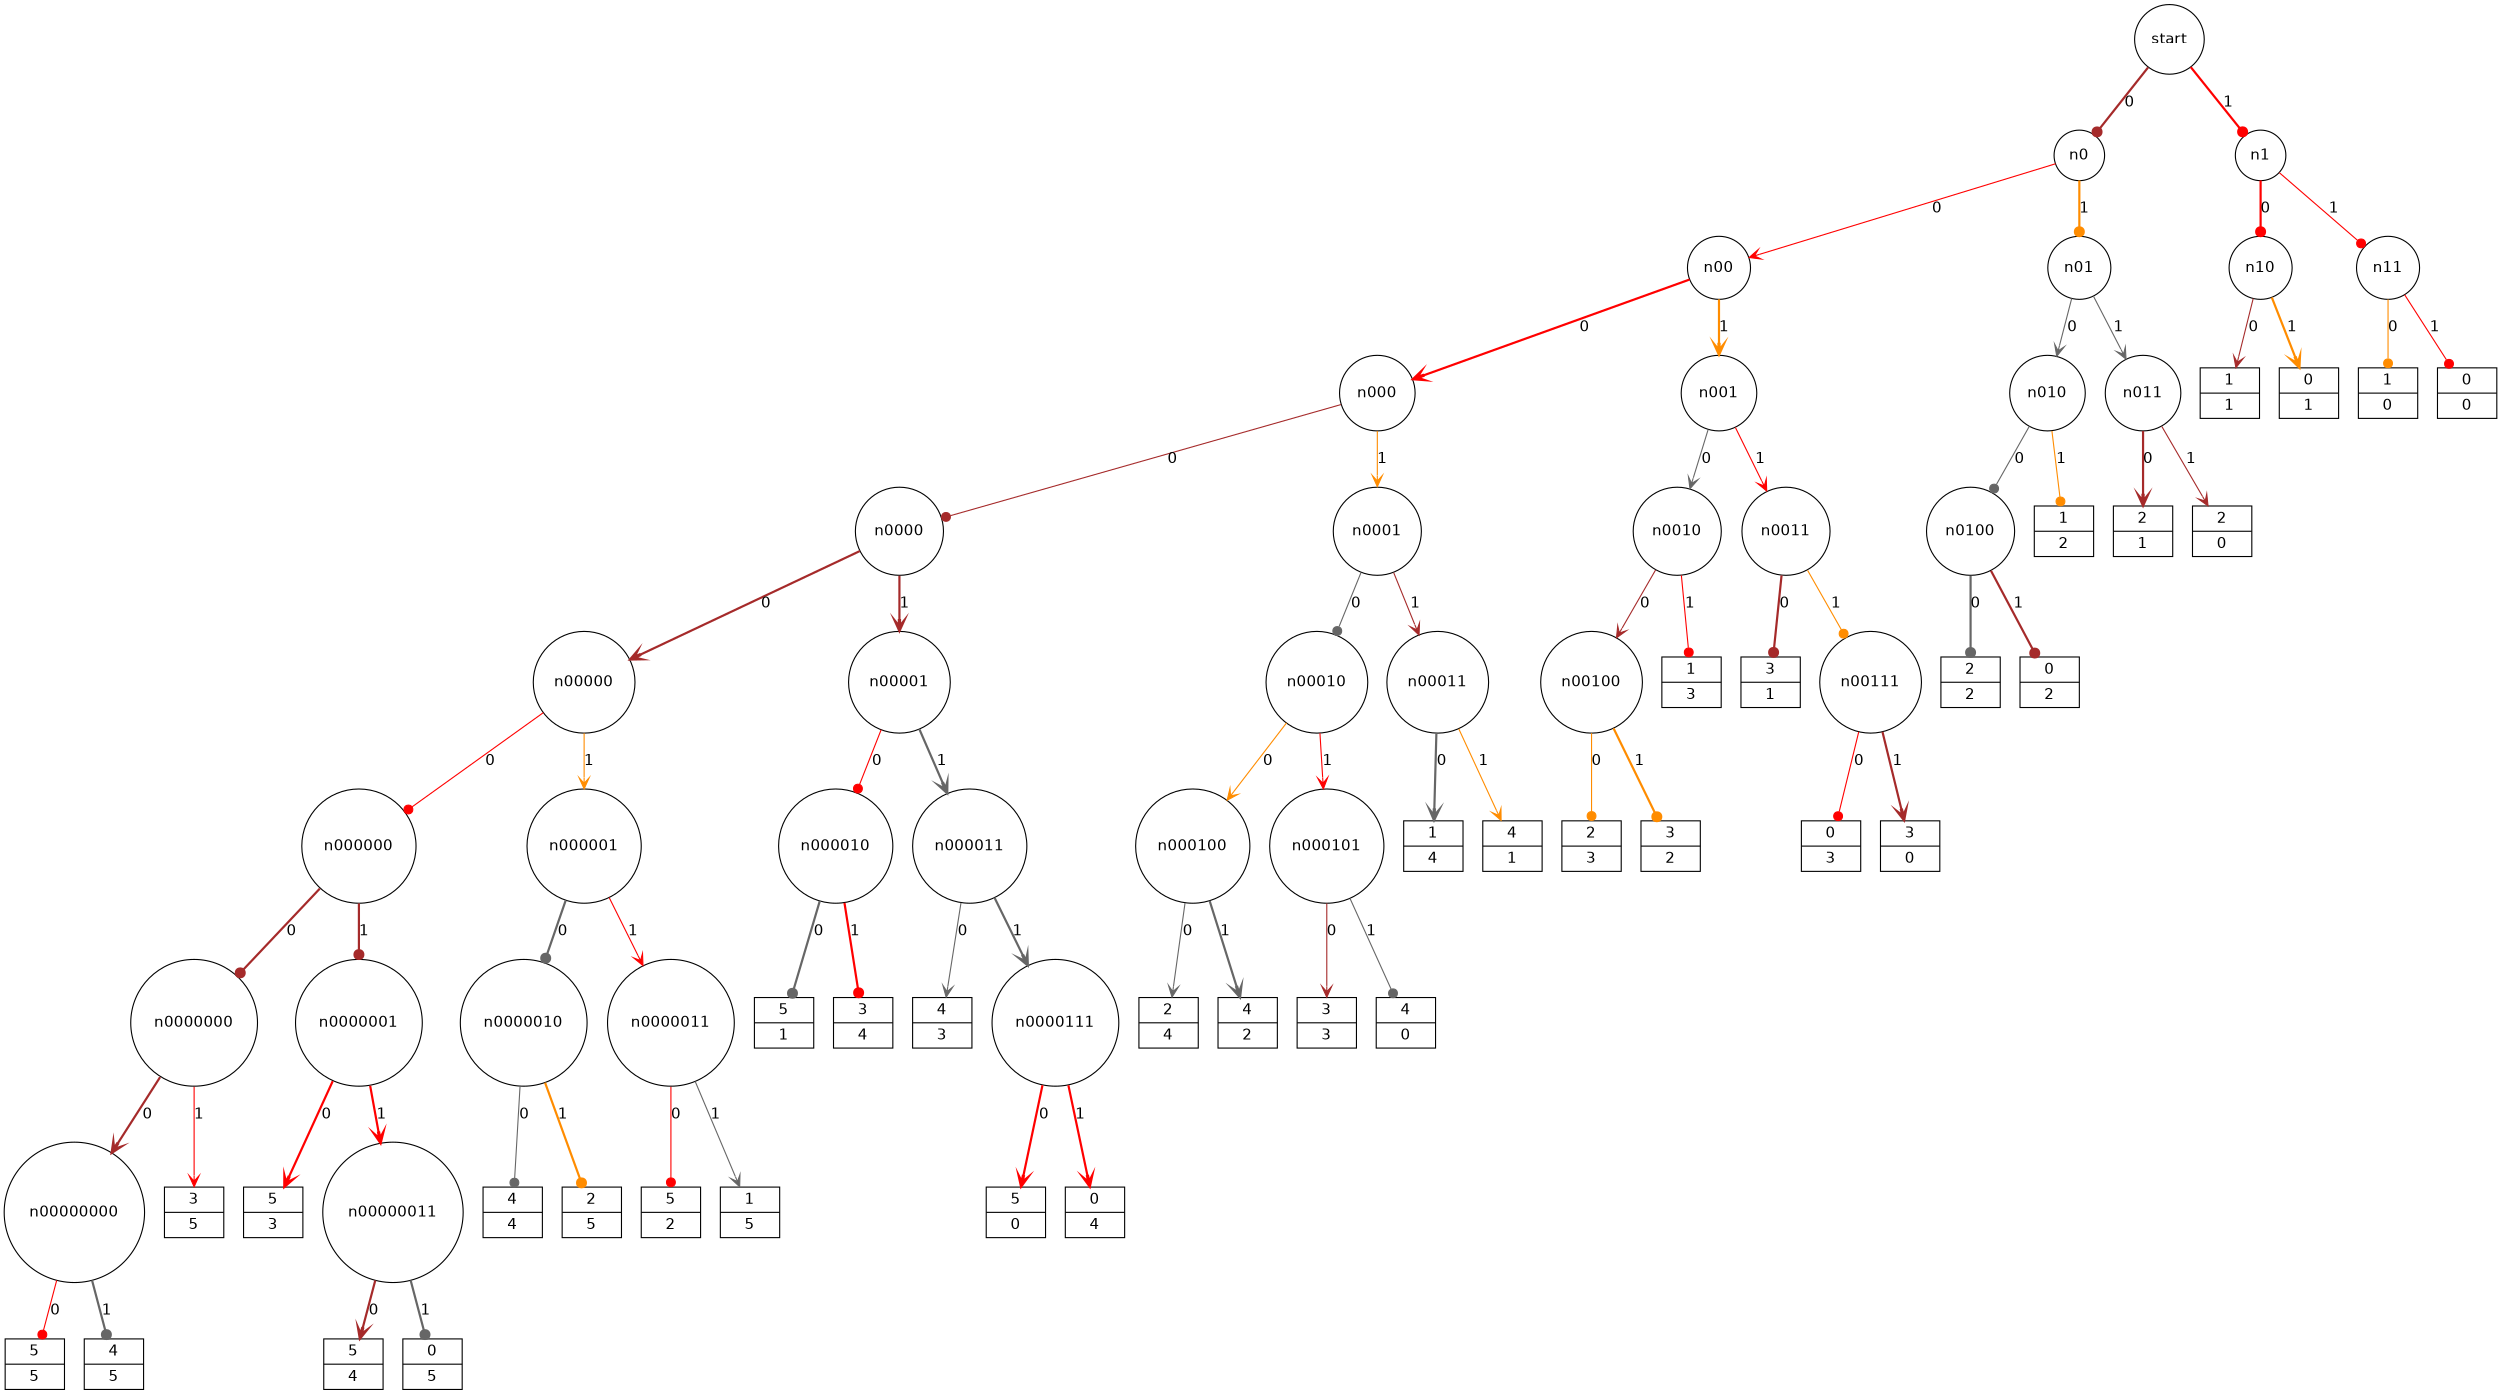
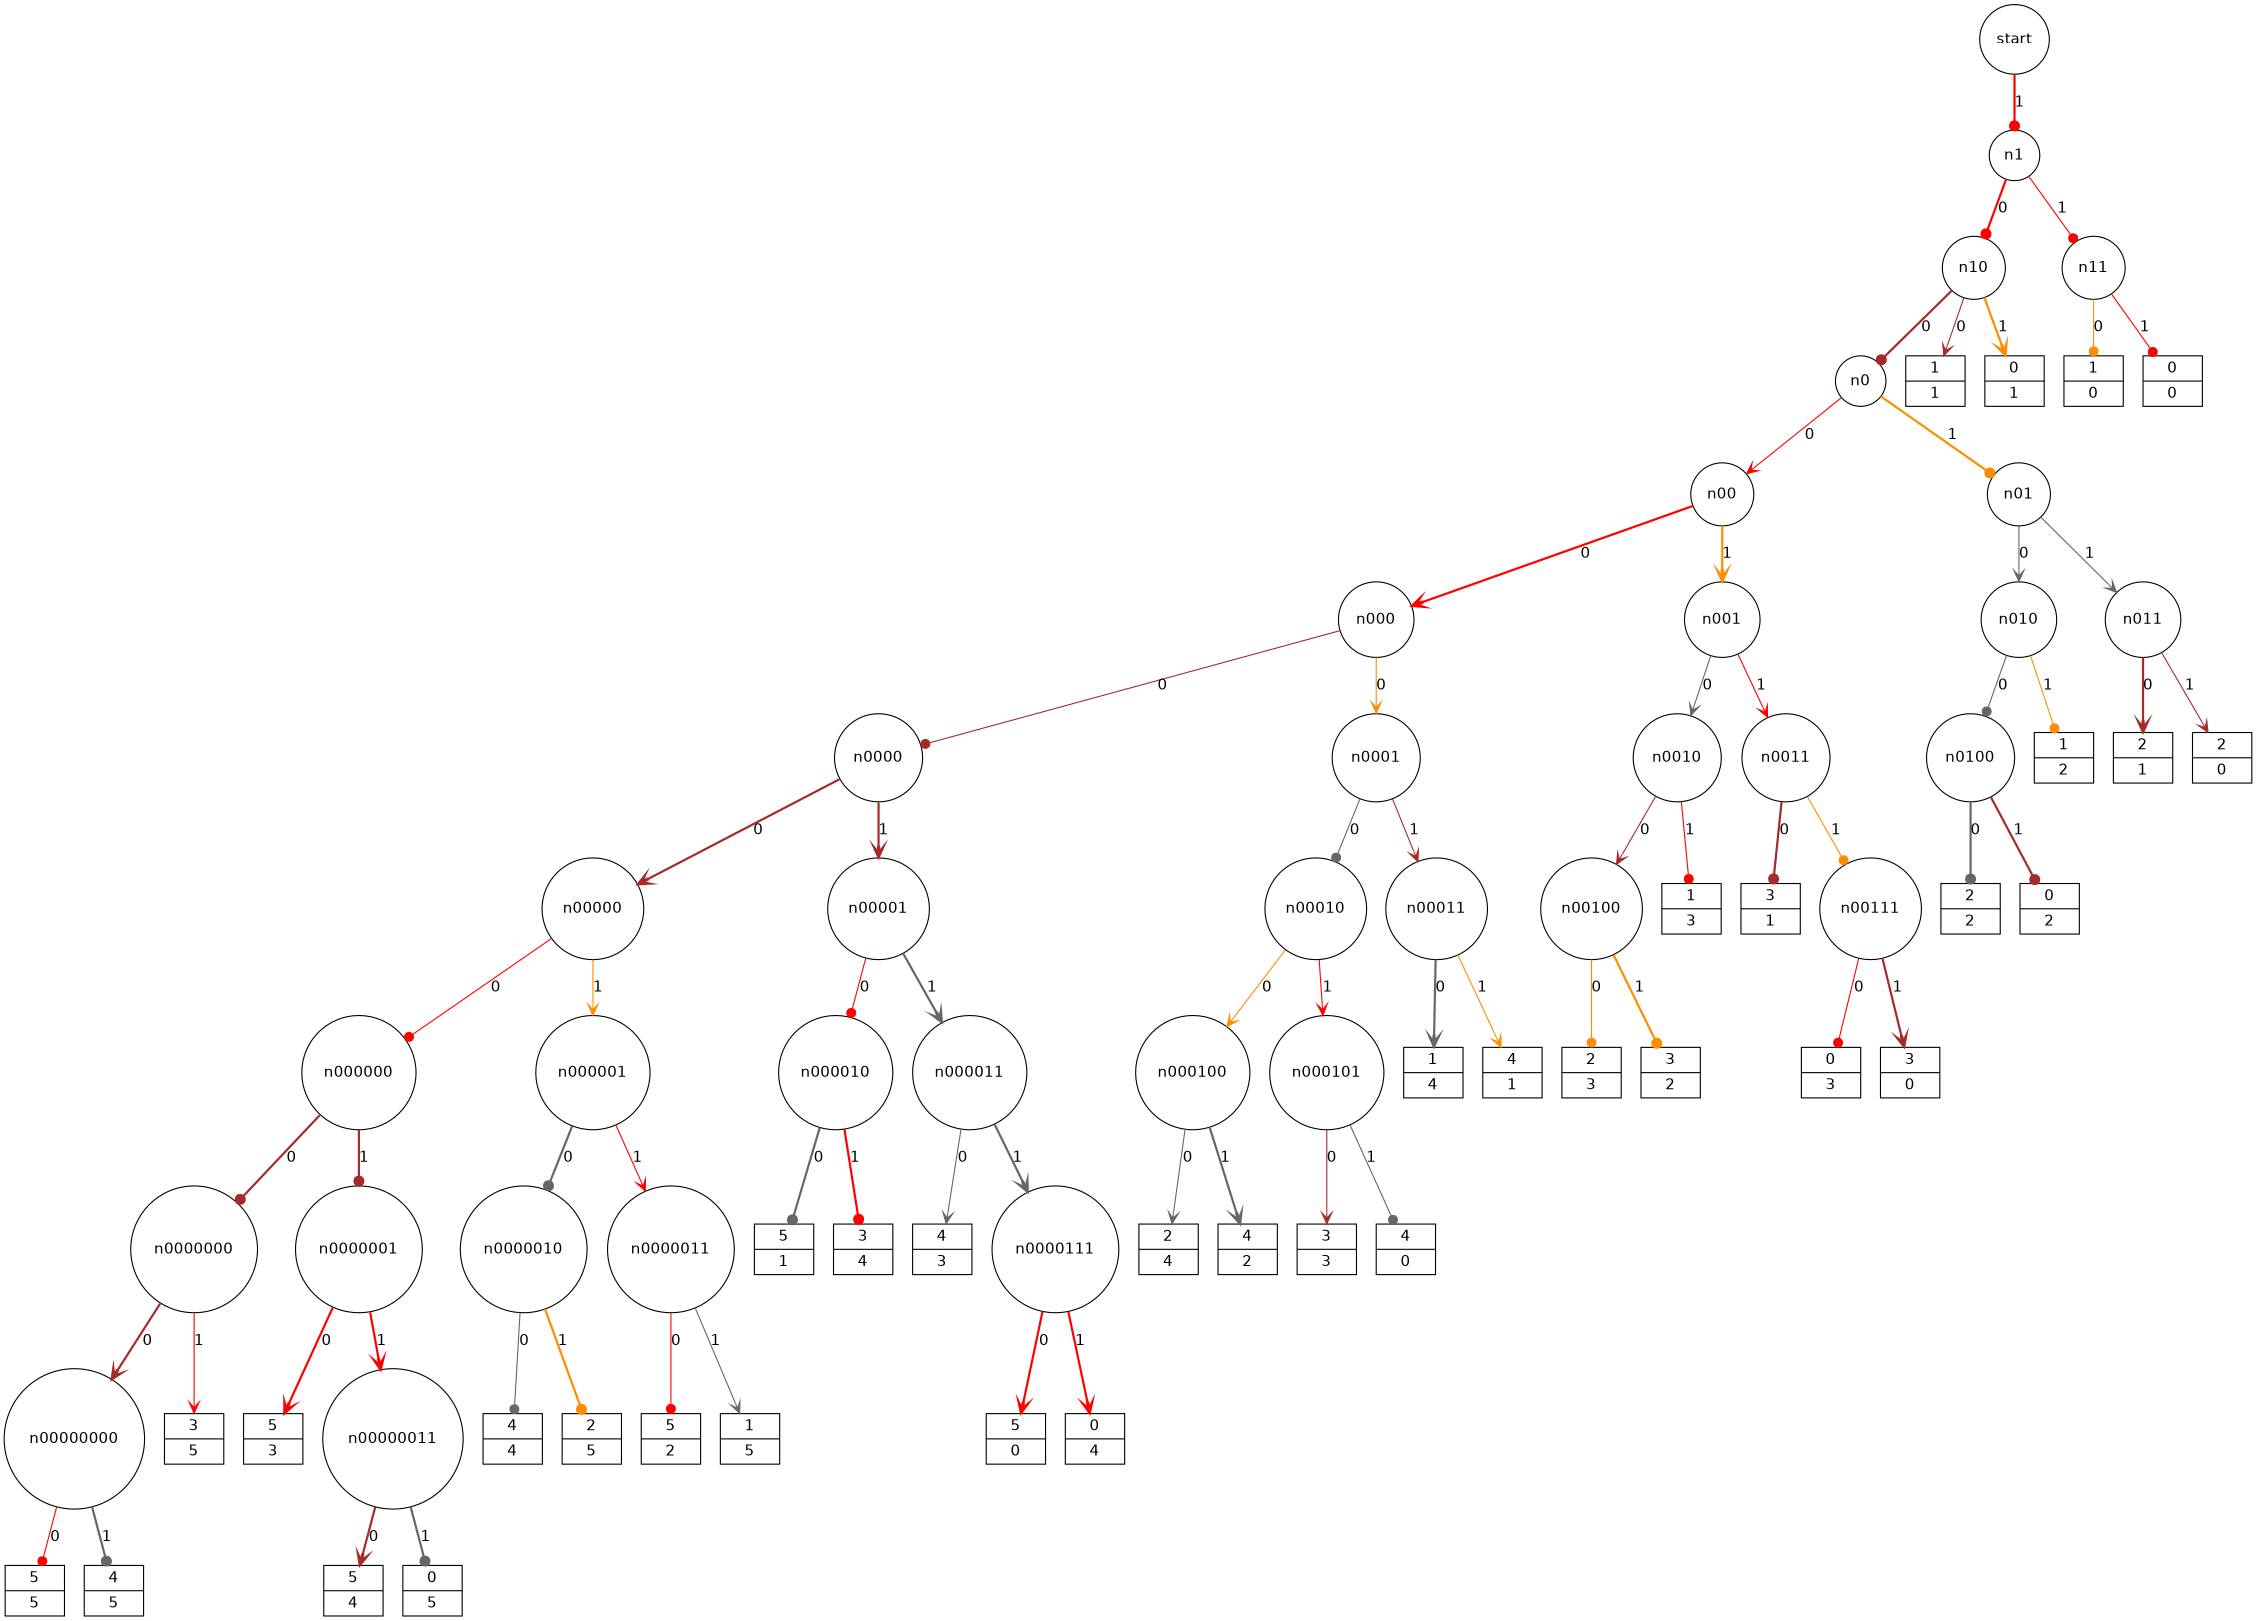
(2124, 98) -> (1918, 324)
(1383, 459) -> (1382, 685)
